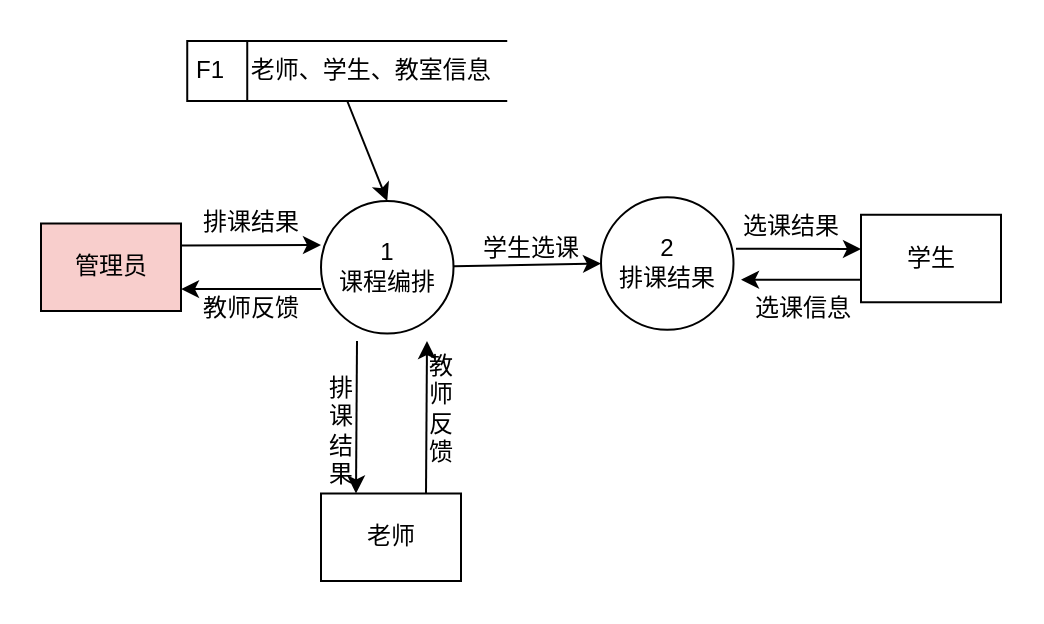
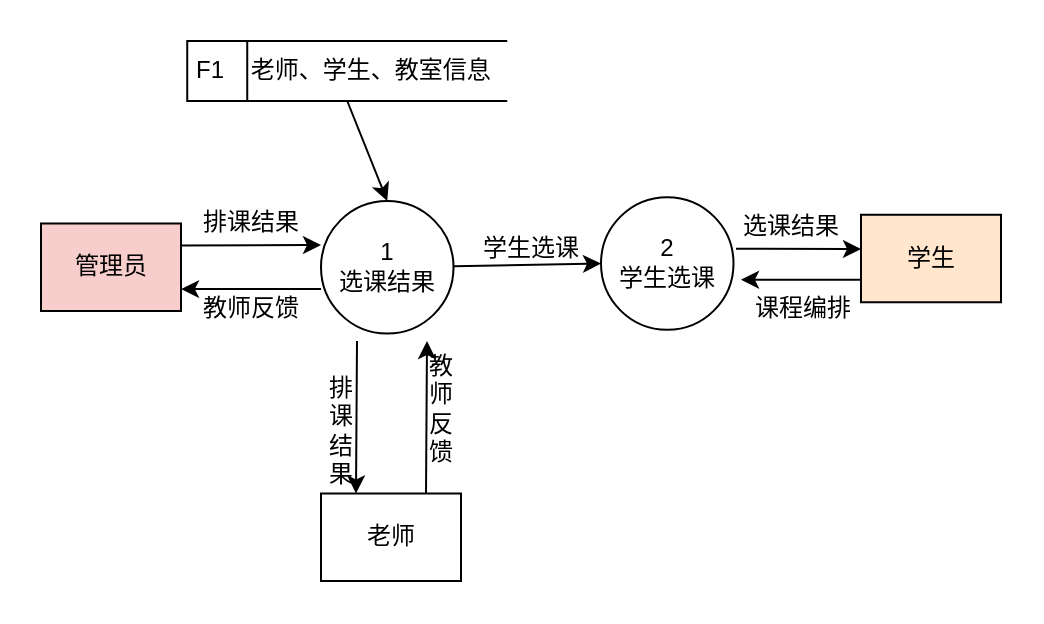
(931, 259) -> (931, 259)
(668, 263) -> (668, 263)
(388, 267) -> (388, 267)
(804, 309) -> (804, 309)
